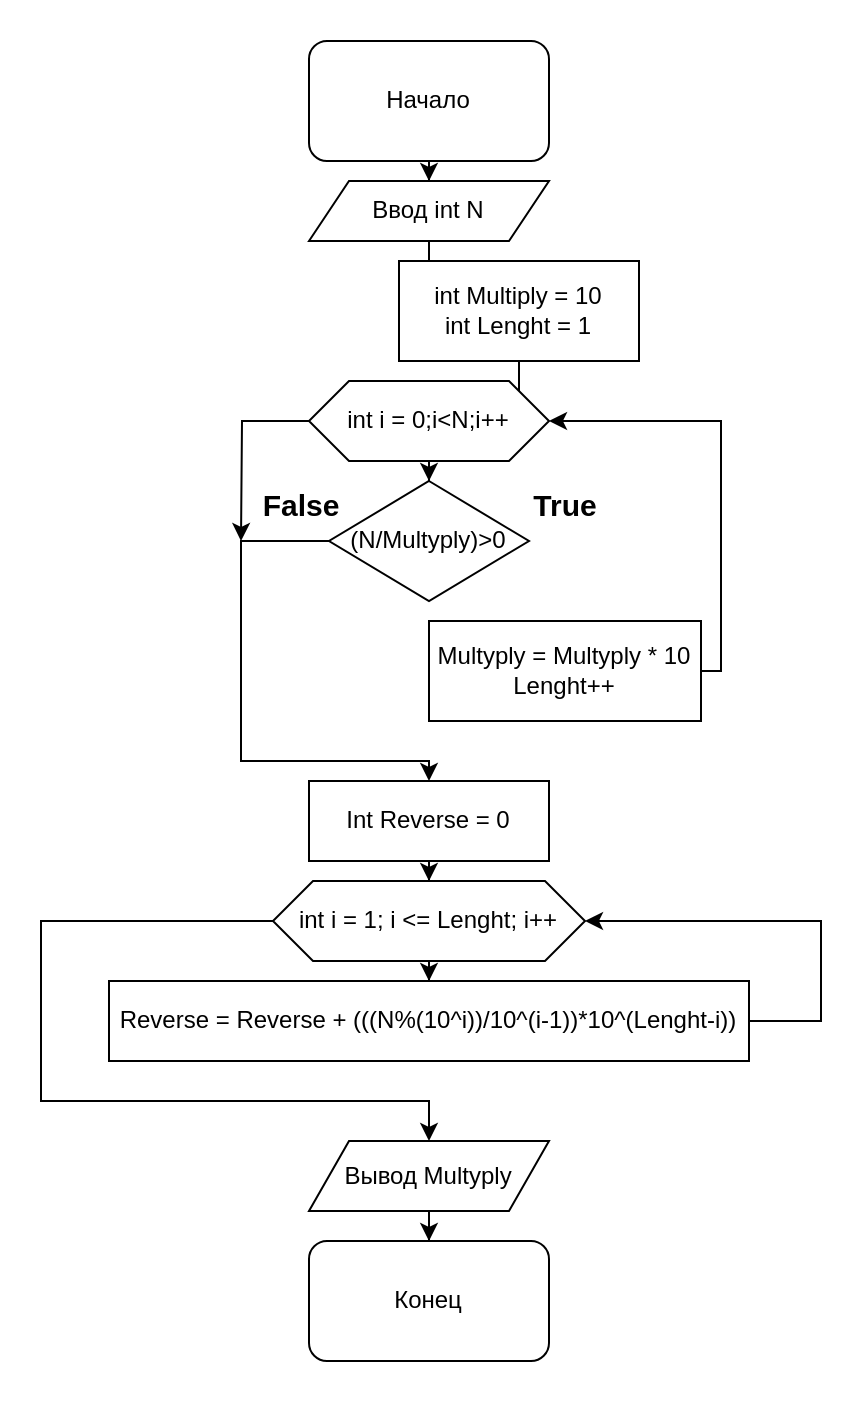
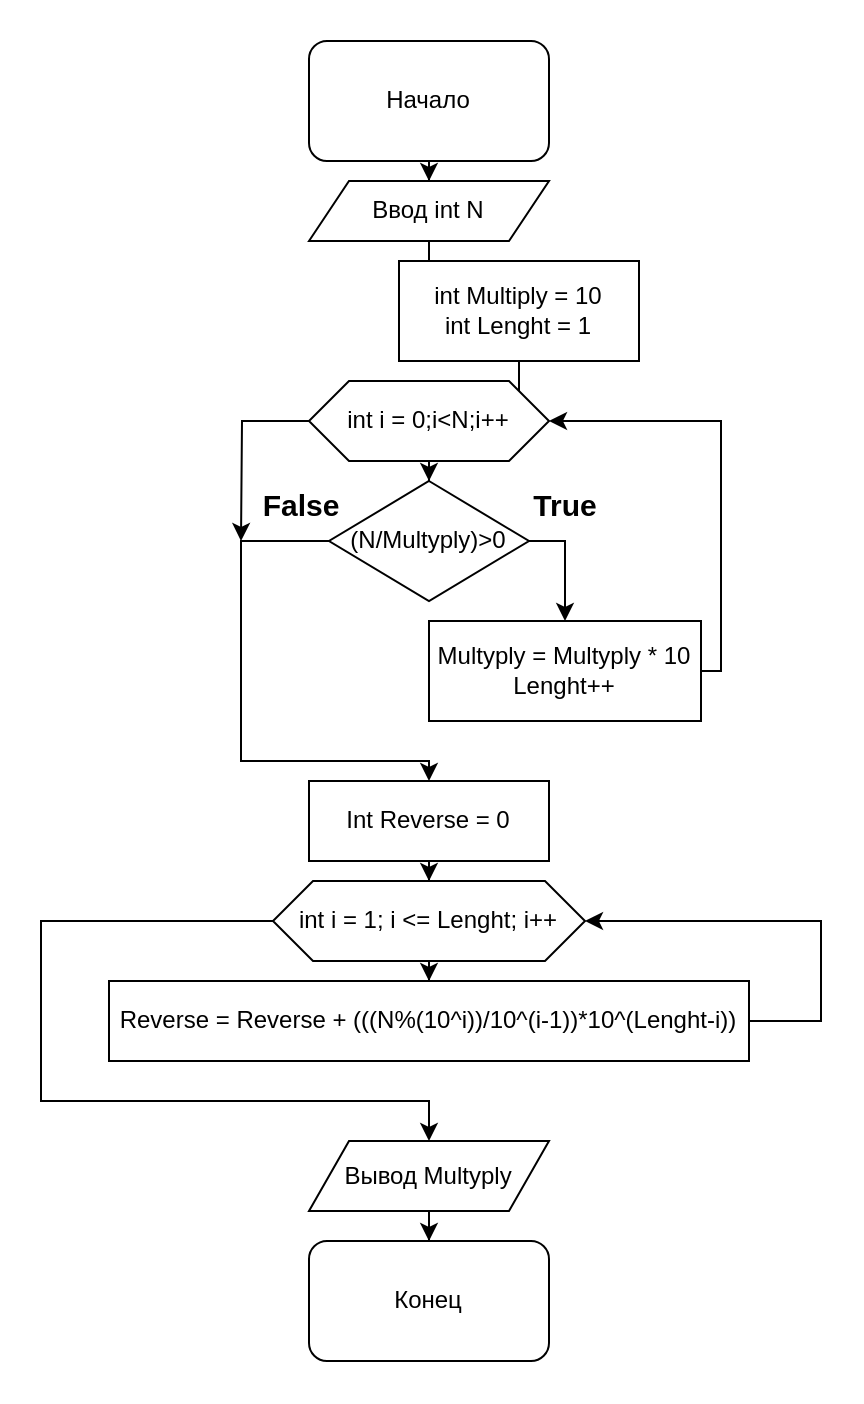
none -> (565, 556)
